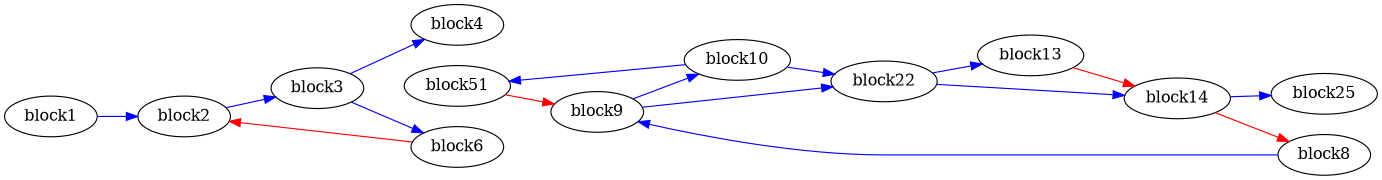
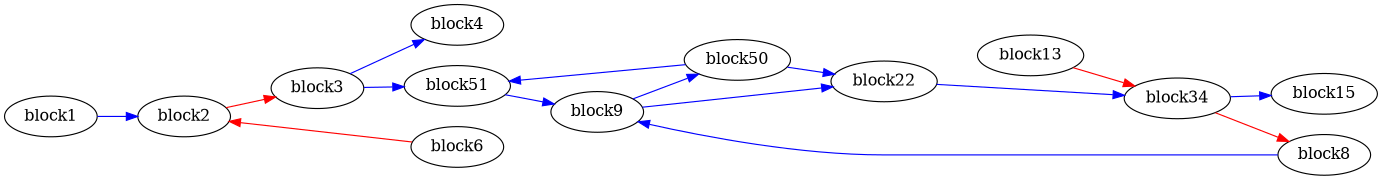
(737, 60) -> (737, 60)
(952, 69) -> none
(1324, 94) -> (1324, 94)
(524, 98) -> (524, 98)
(1177, 98) -> (1177, 98)
(245, 104) -> (245, 104)
(382, 115) -> (378, 87)
